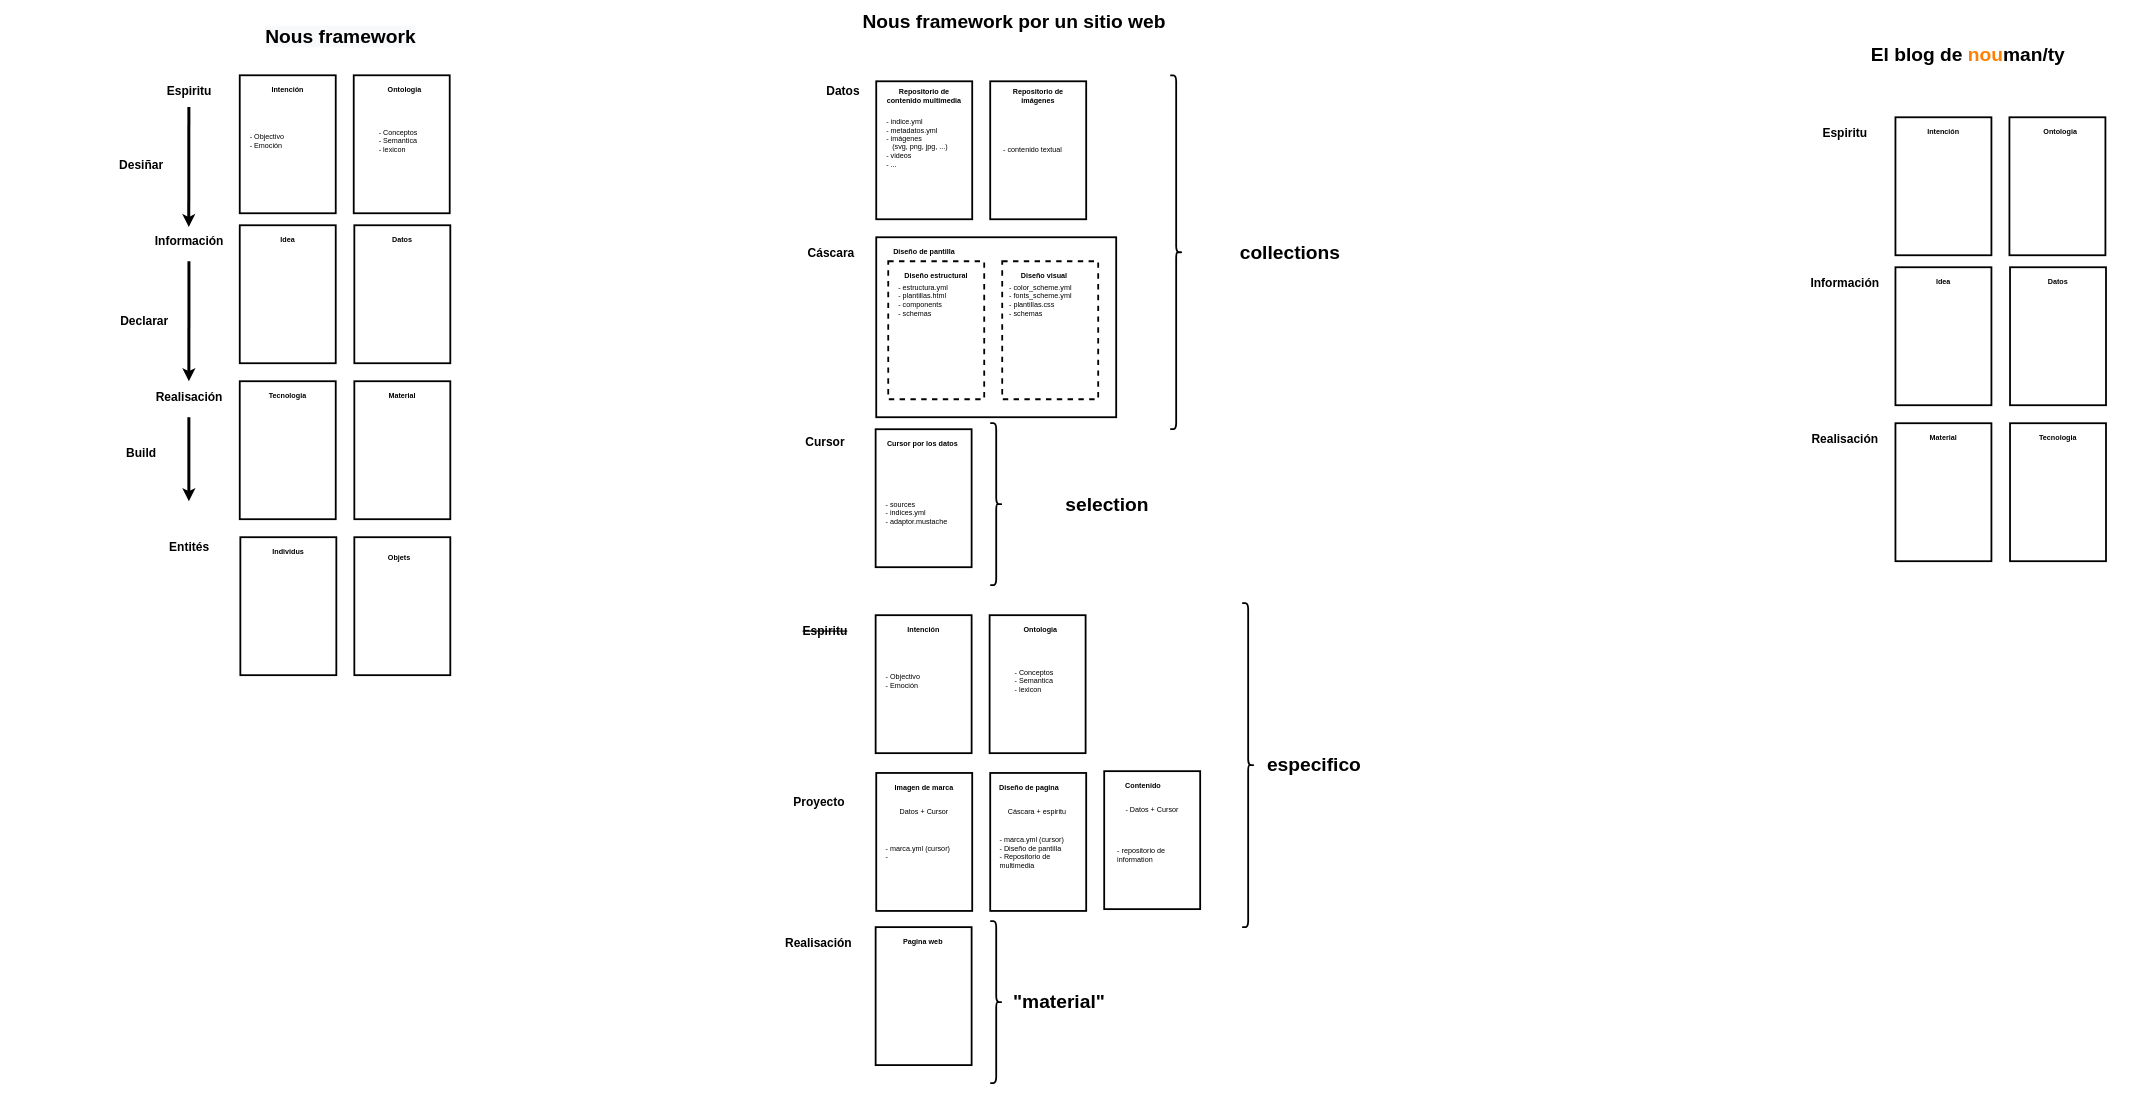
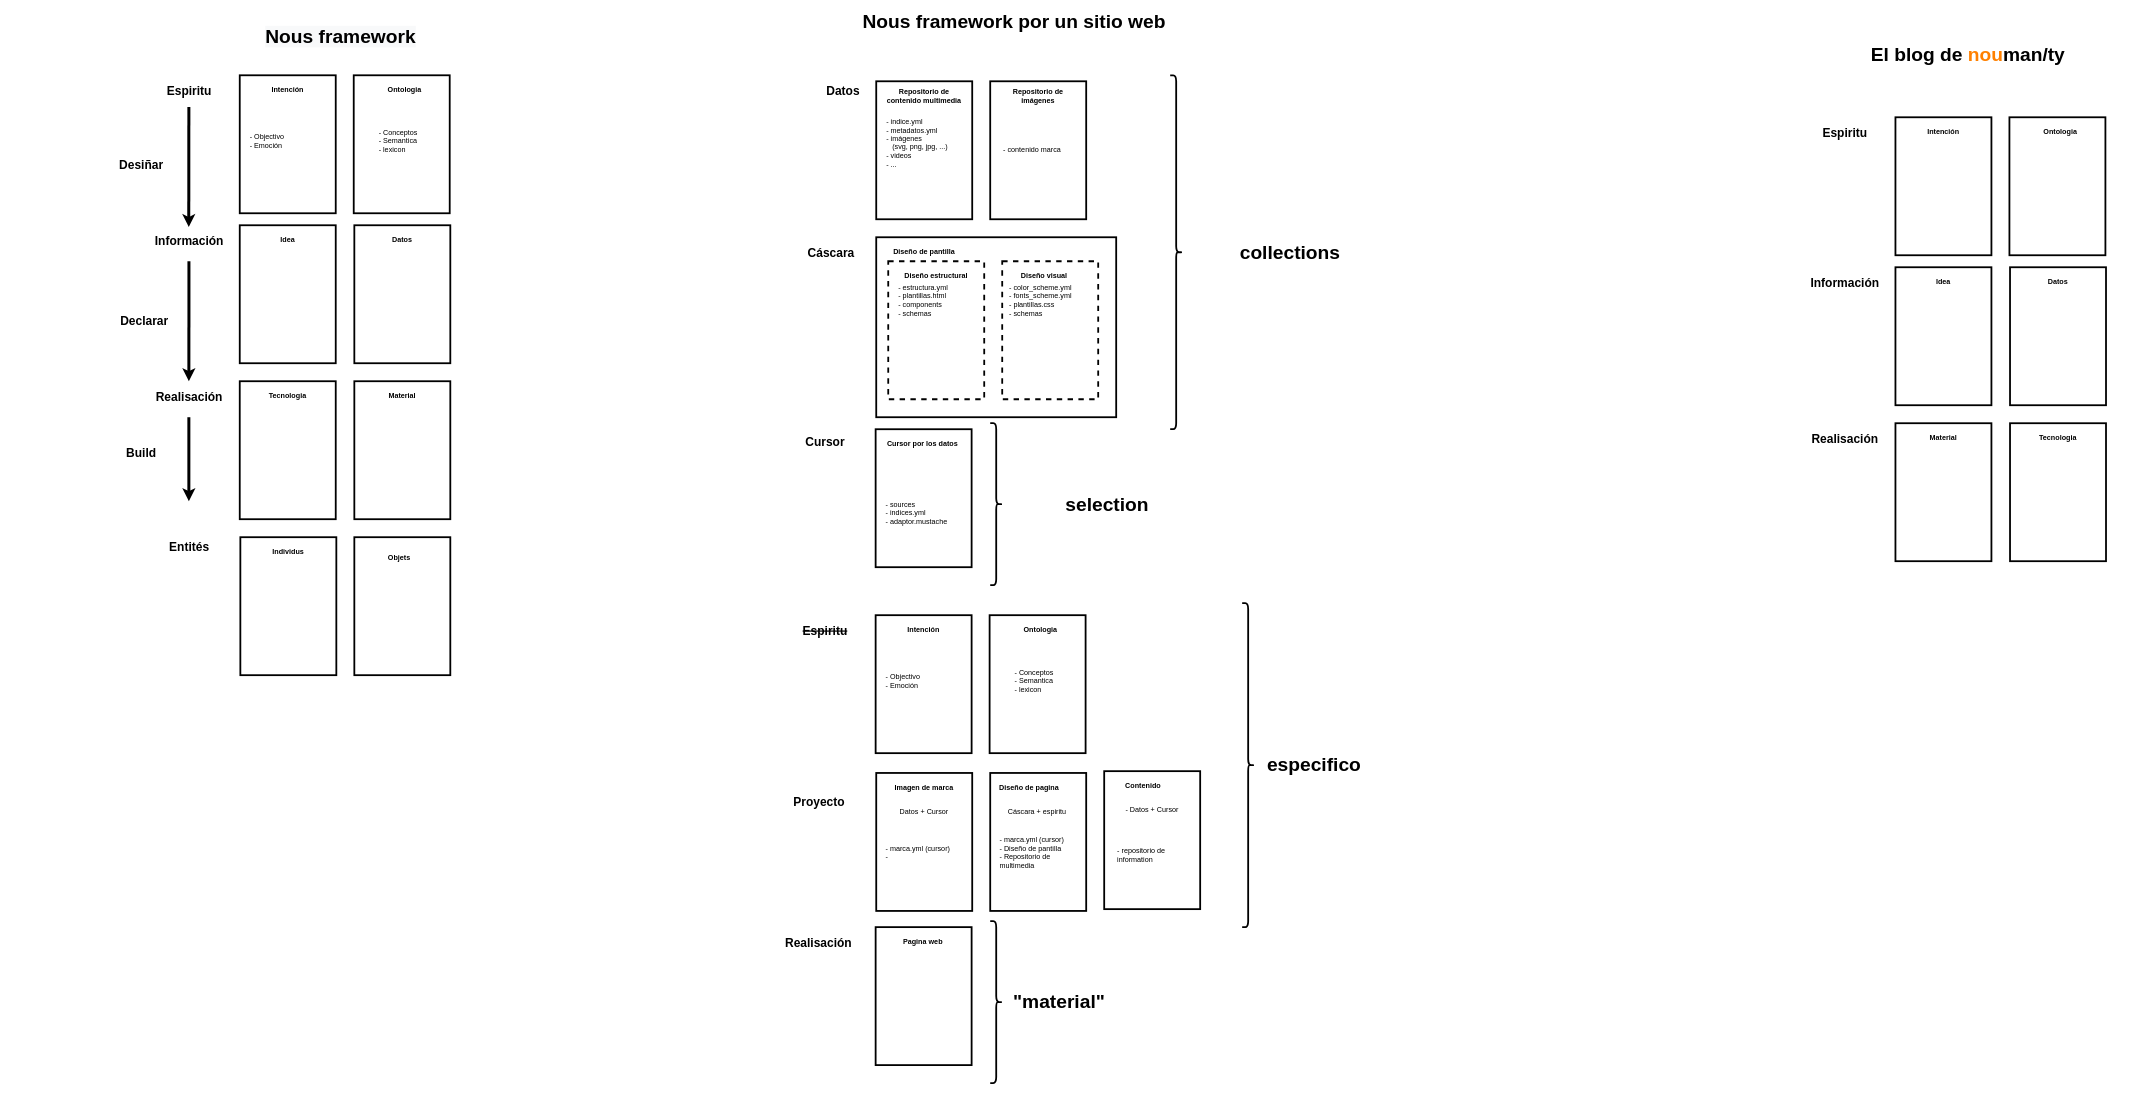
(1038, 150) -> (1035, 150)
